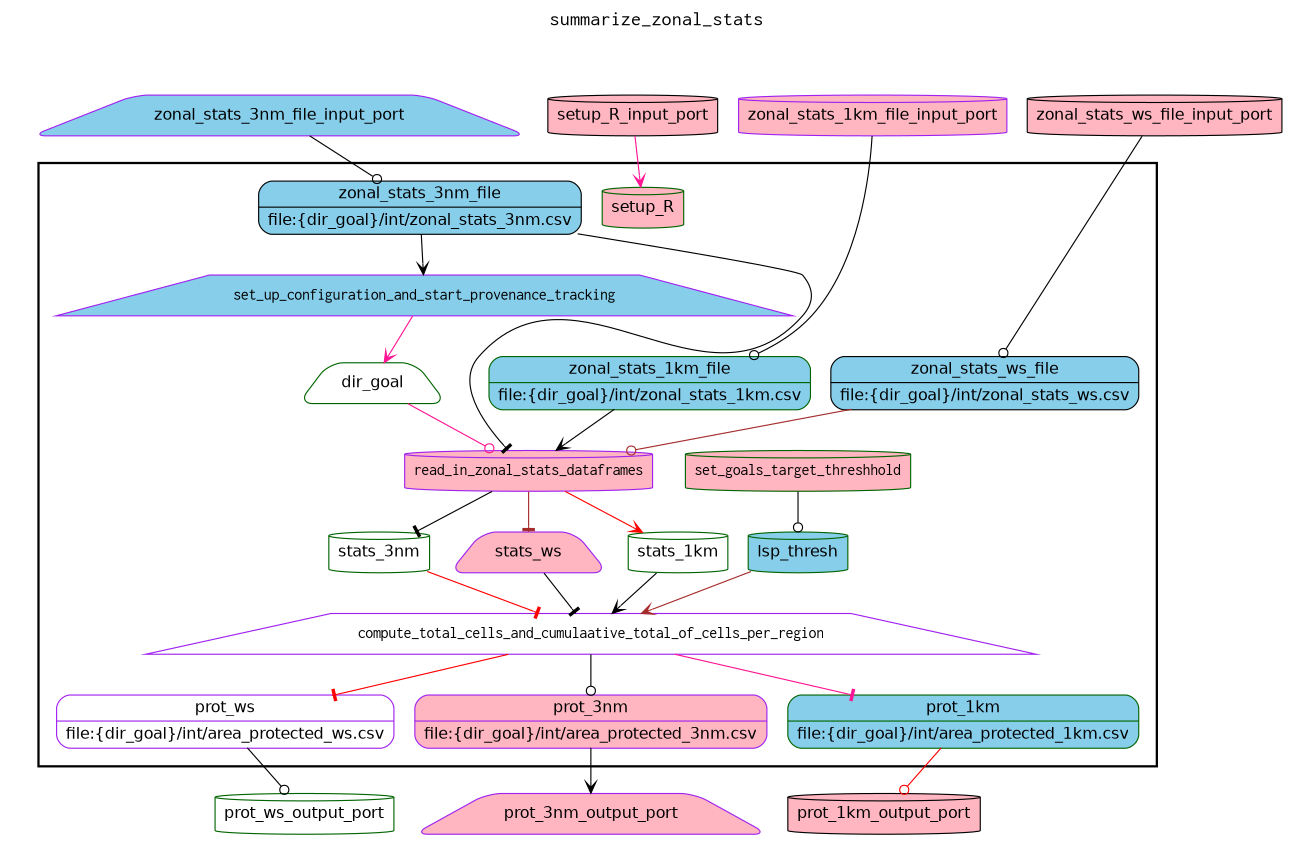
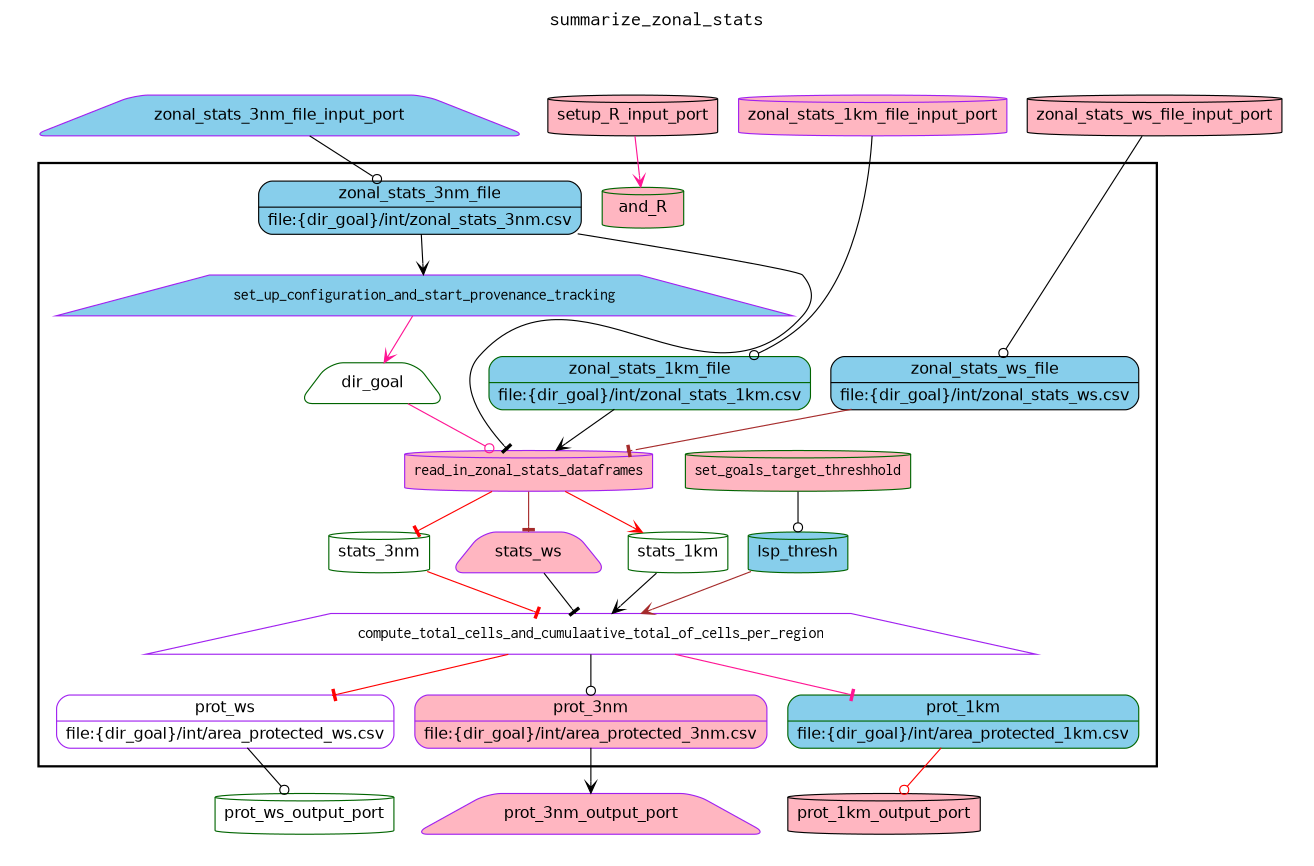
(643, 208) -> (643, 208)
(744, 429) -> (744, 429)
(456, 511) -> (456, 511)
